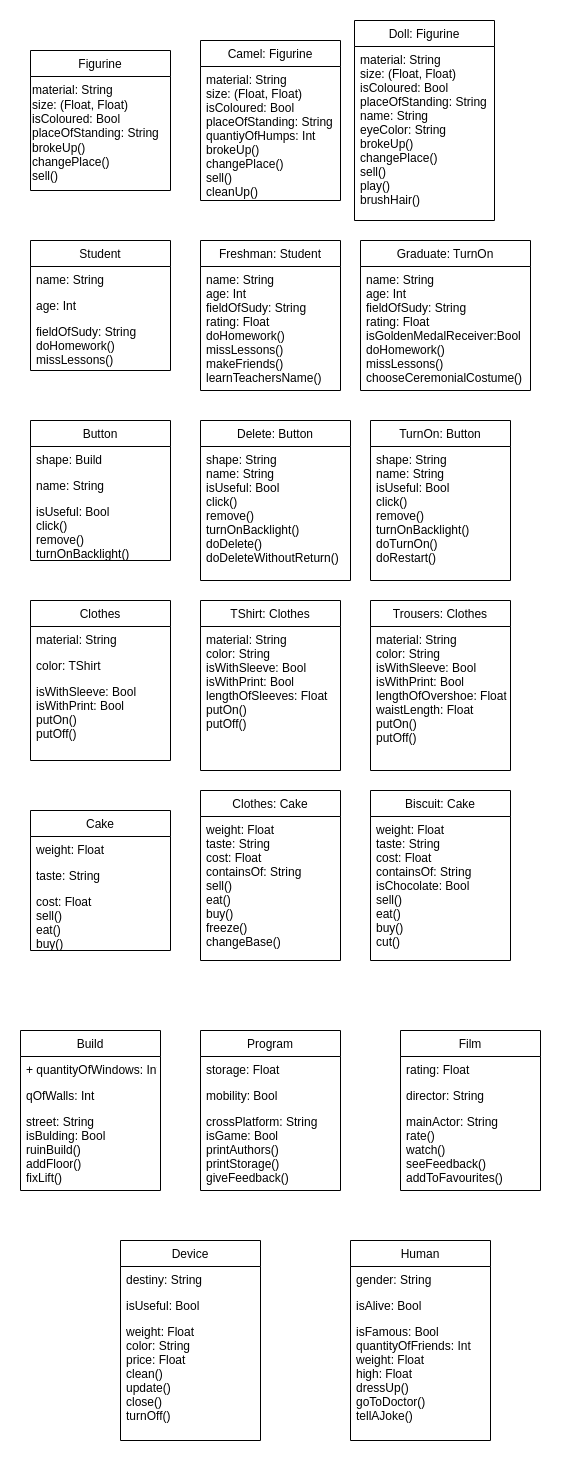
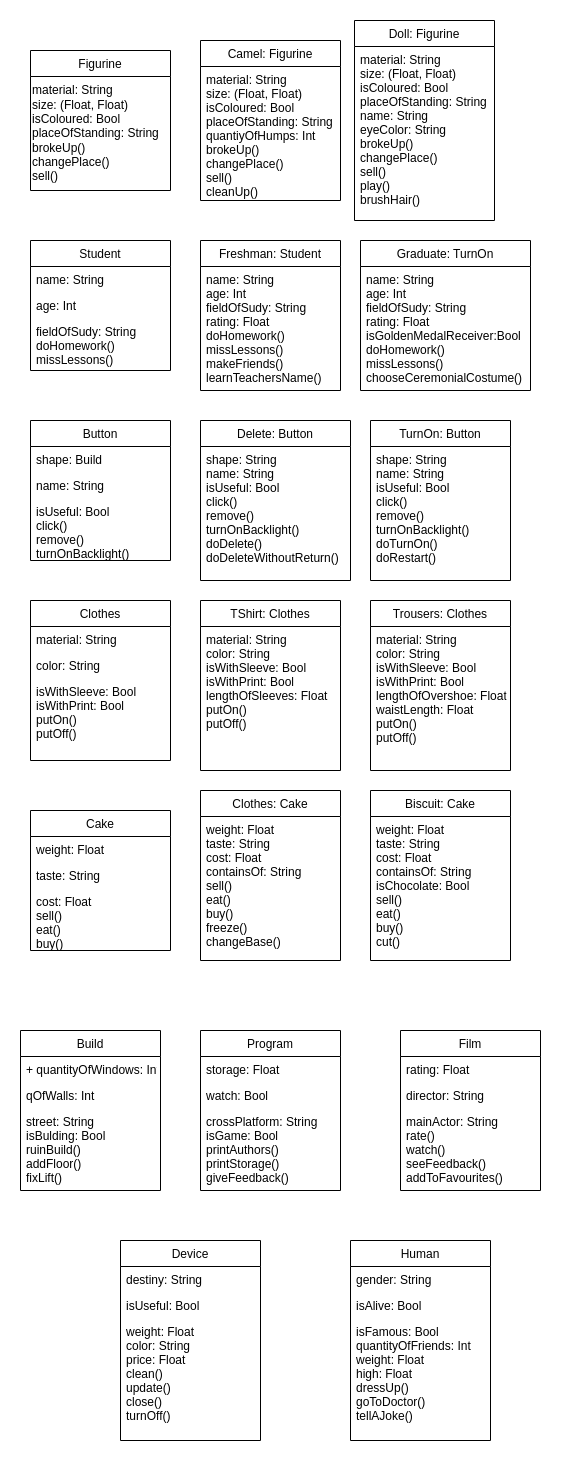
(73, 666) -> (73, 666)
(244, 1096) -> (238, 1096)
